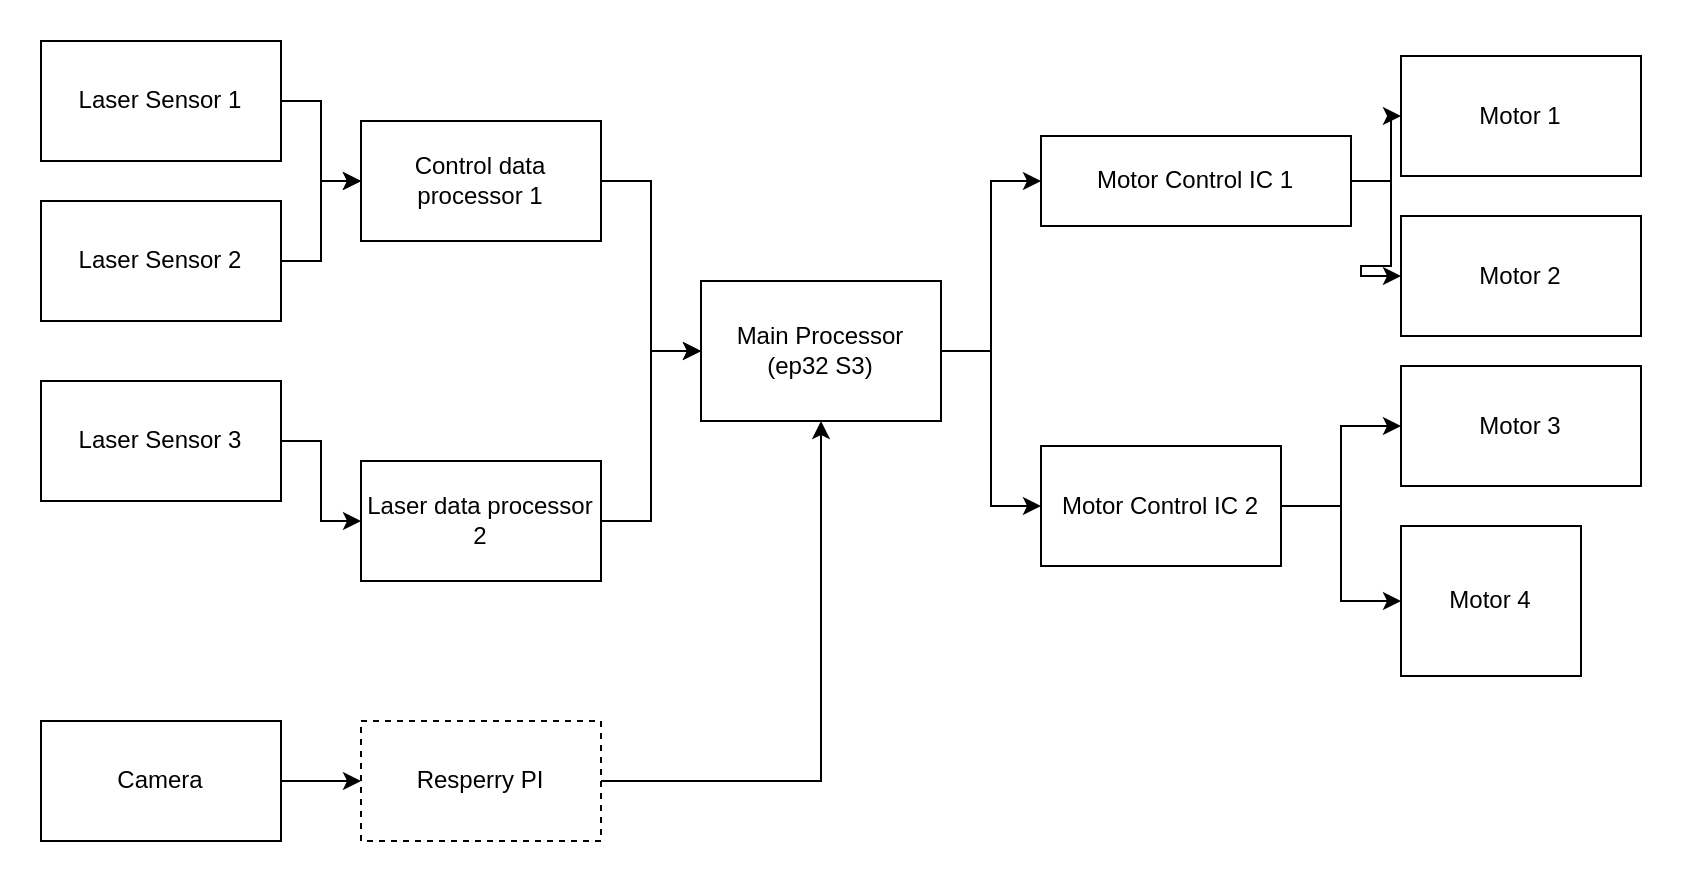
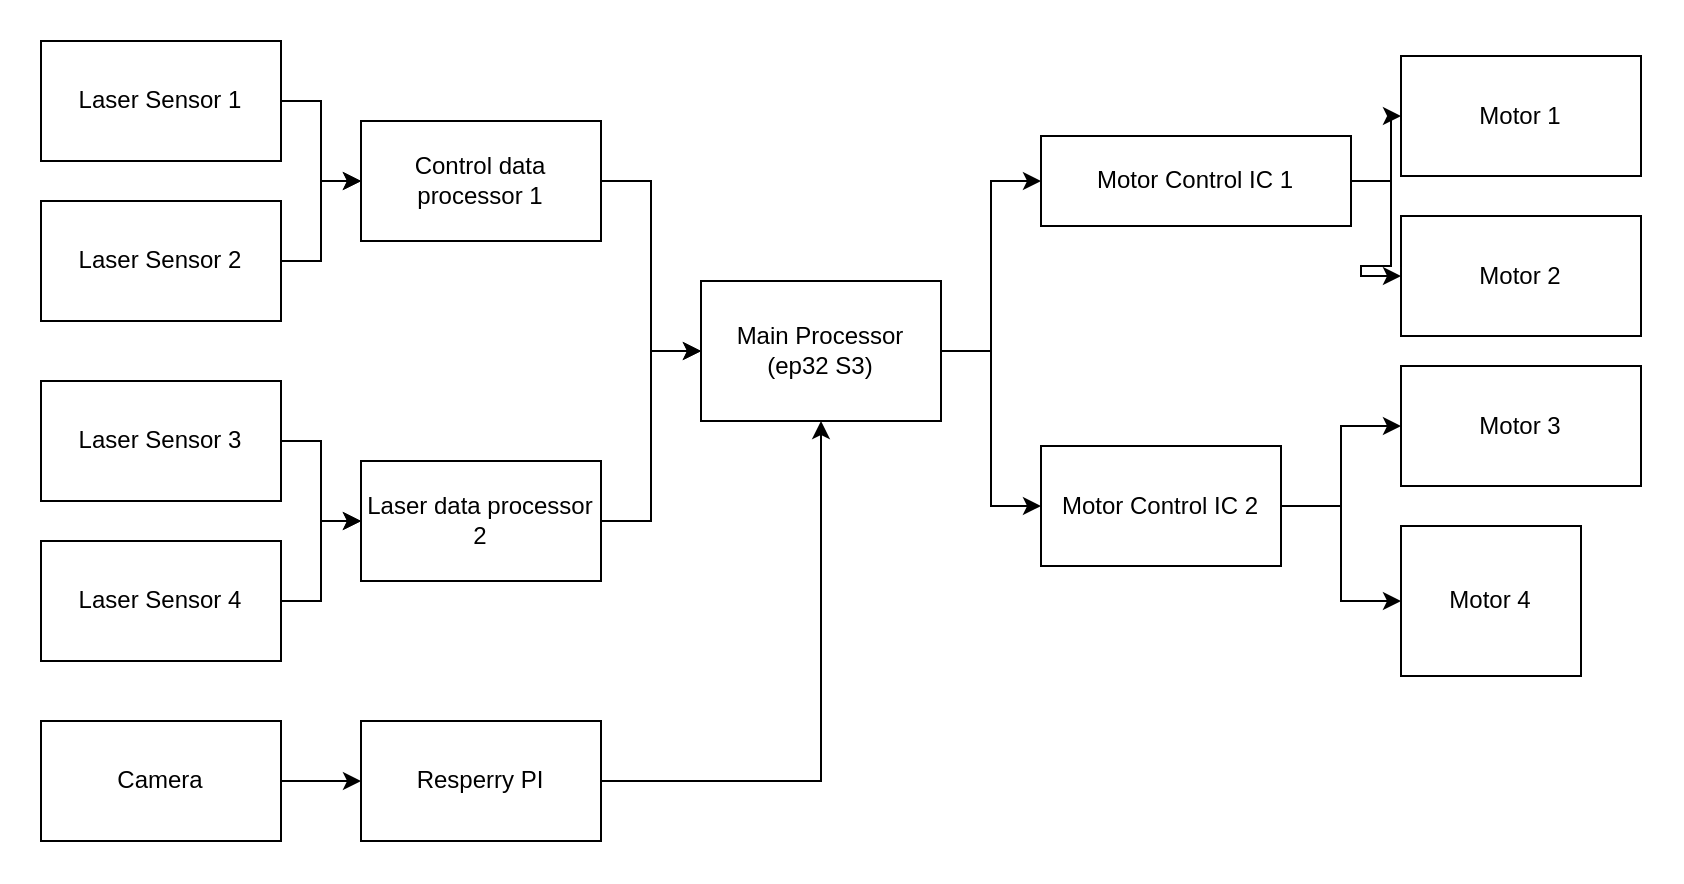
none -> (321, 583)
none -> (161, 601)
(481, 781) -> (481, 781)
